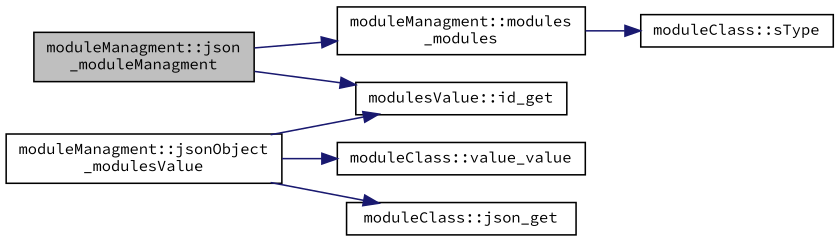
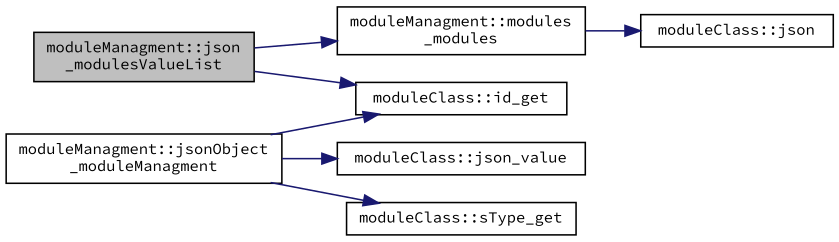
(737, 31) -> (737, 31)
(144, 57) -> (144, 57)
(461, 99) -> (461, 99)
(144, 159) -> (144, 159)
(461, 159) -> (461, 159)
(461, 219) -> (461, 219)
